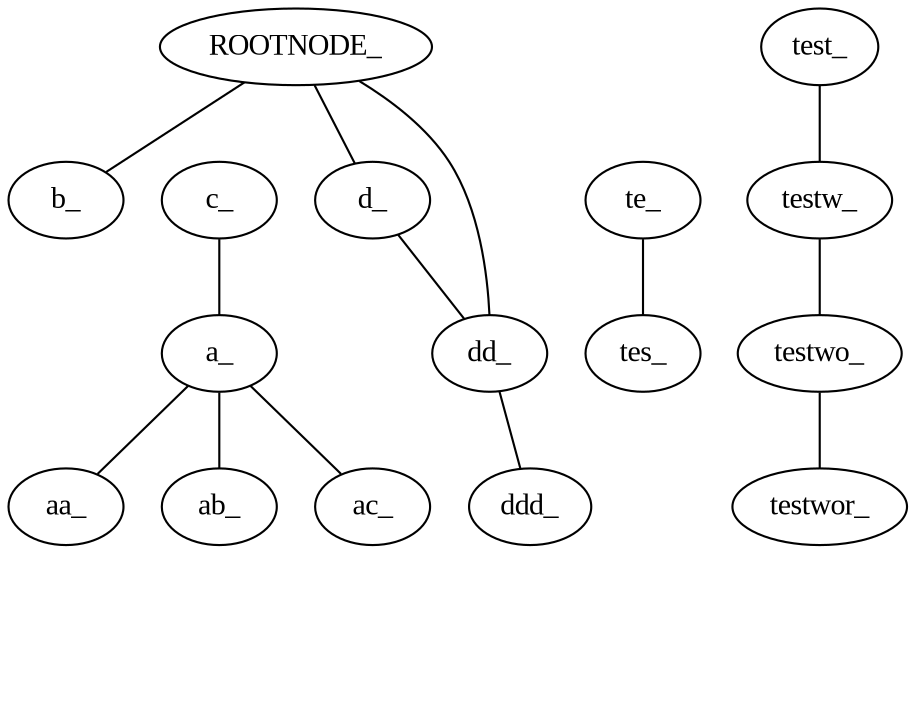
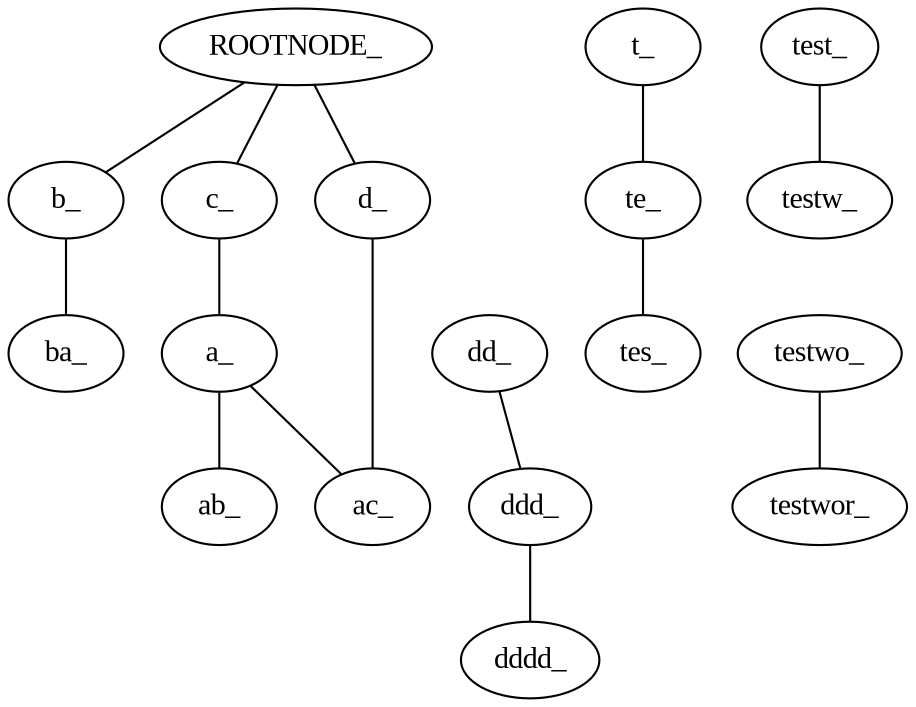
none -> (643, 47)
(459, 178) -> (257, 124)
(431, 277) -> (373, 353)
(820, 277) -> none
none -> (66, 353)
(66, 507) -> none
none -> (530, 660)
